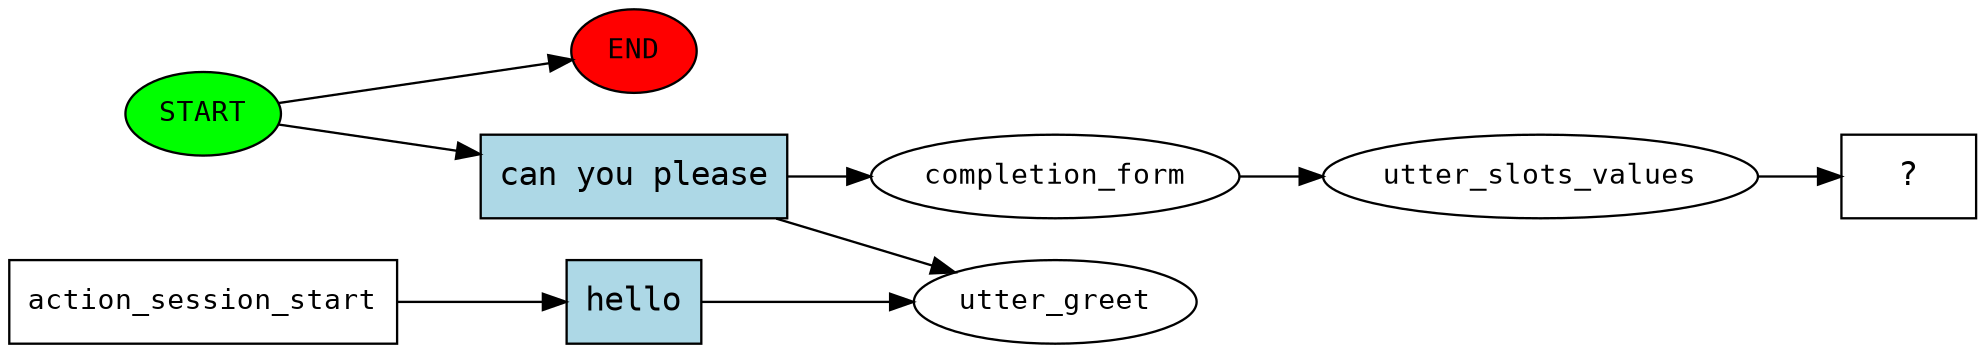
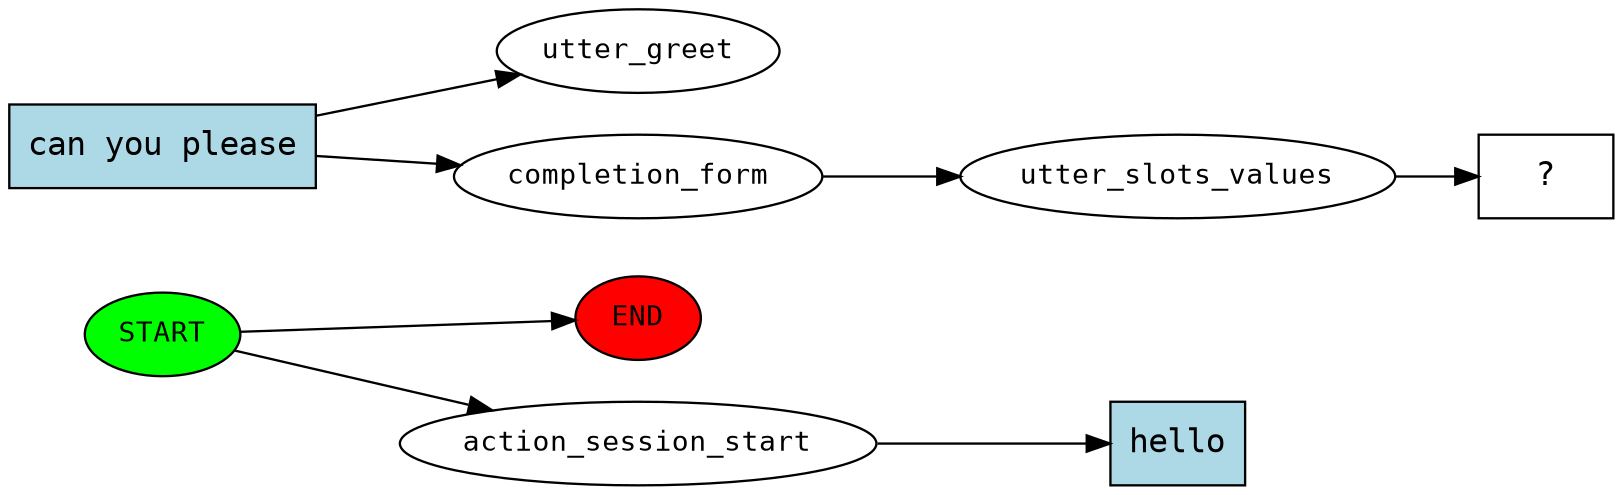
(368, 138) -> (351, 378)
(203, 302) -> (638, 444)
(795, 302) -> none
